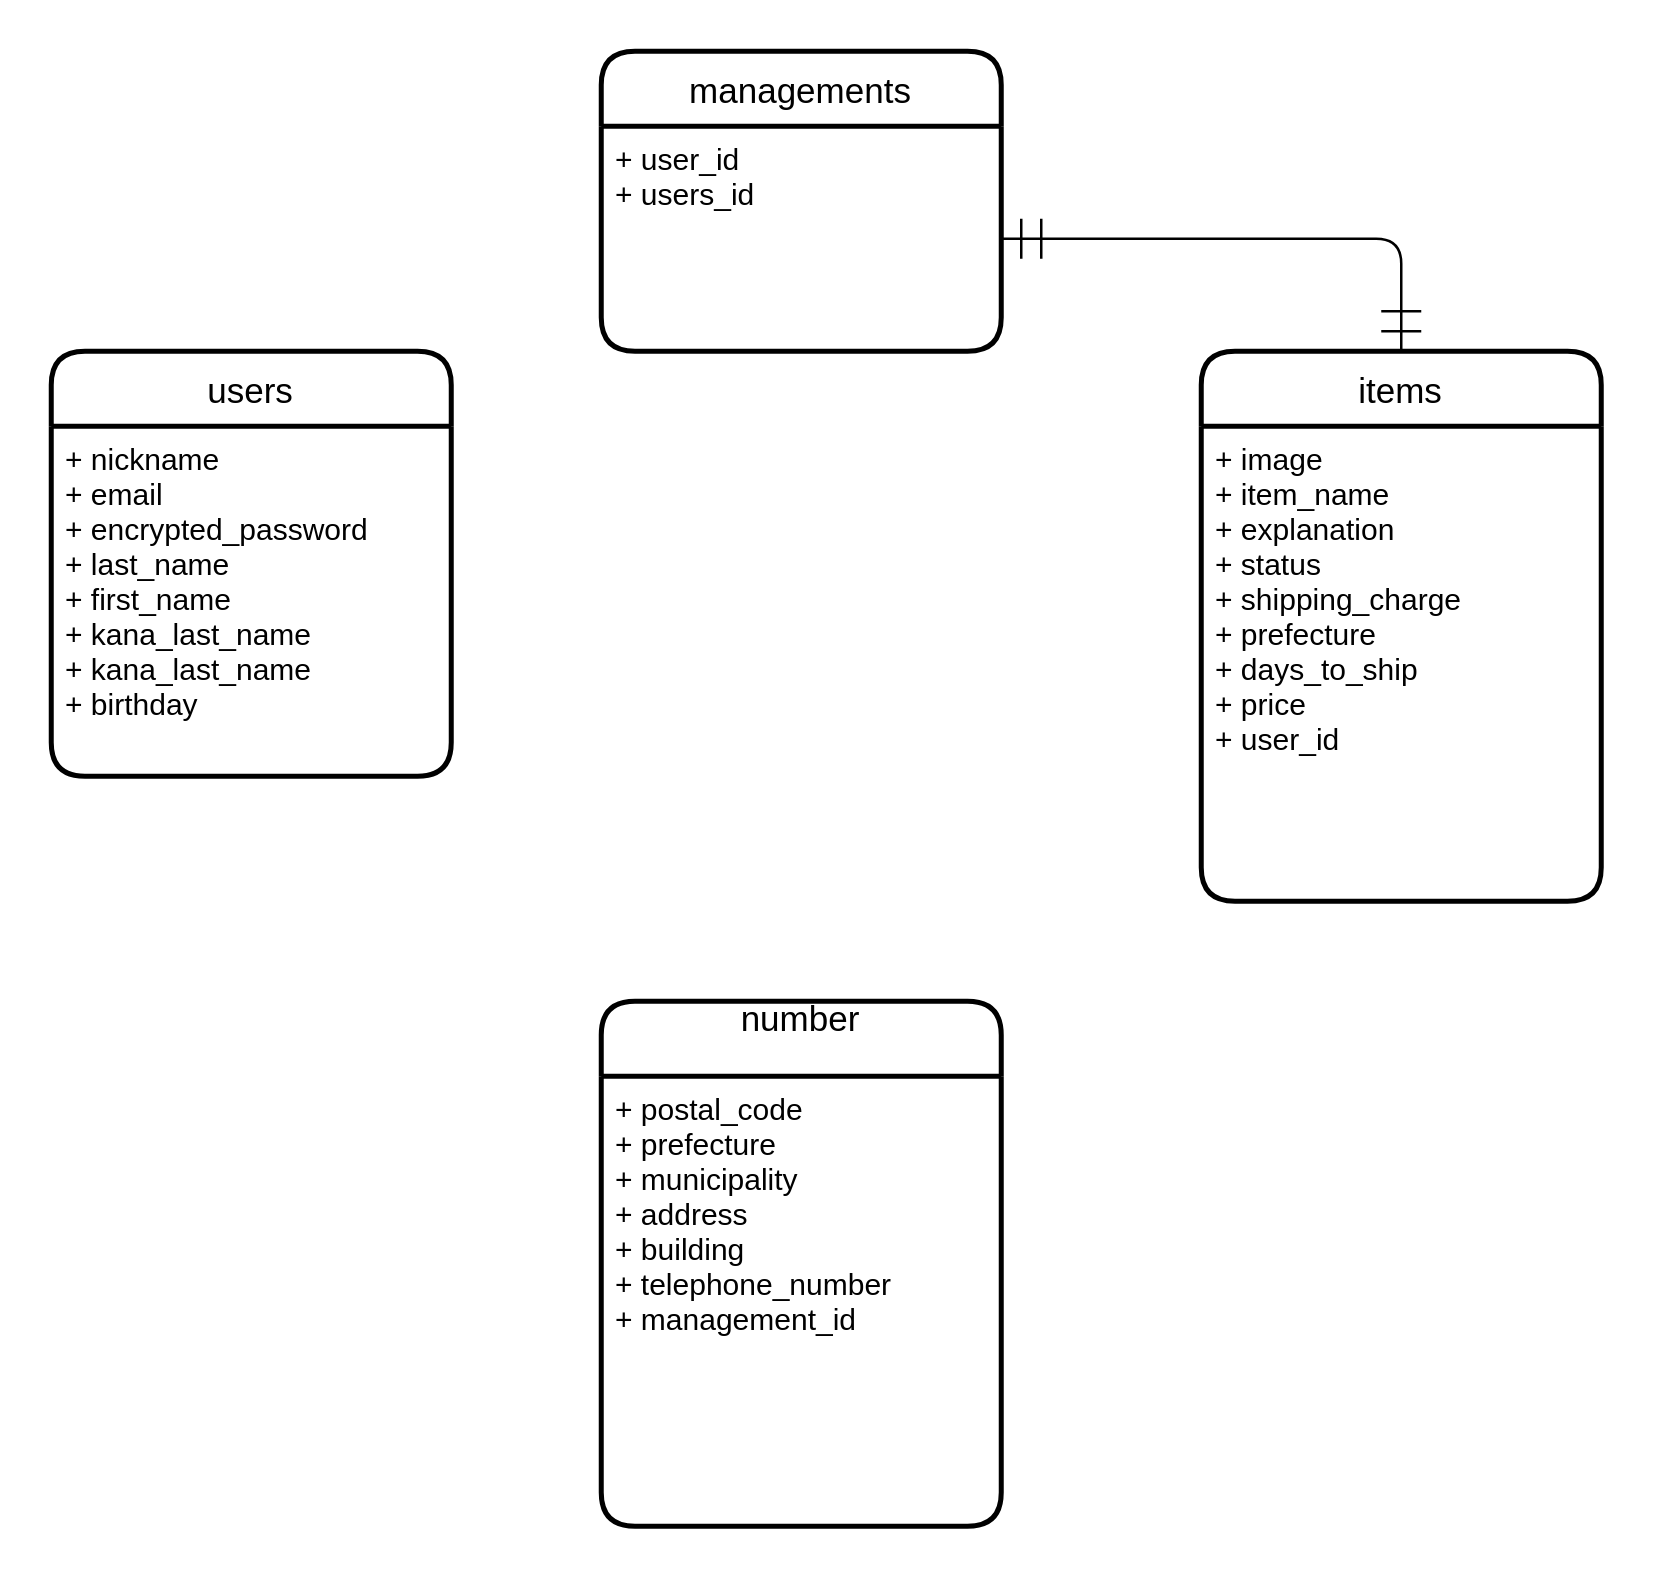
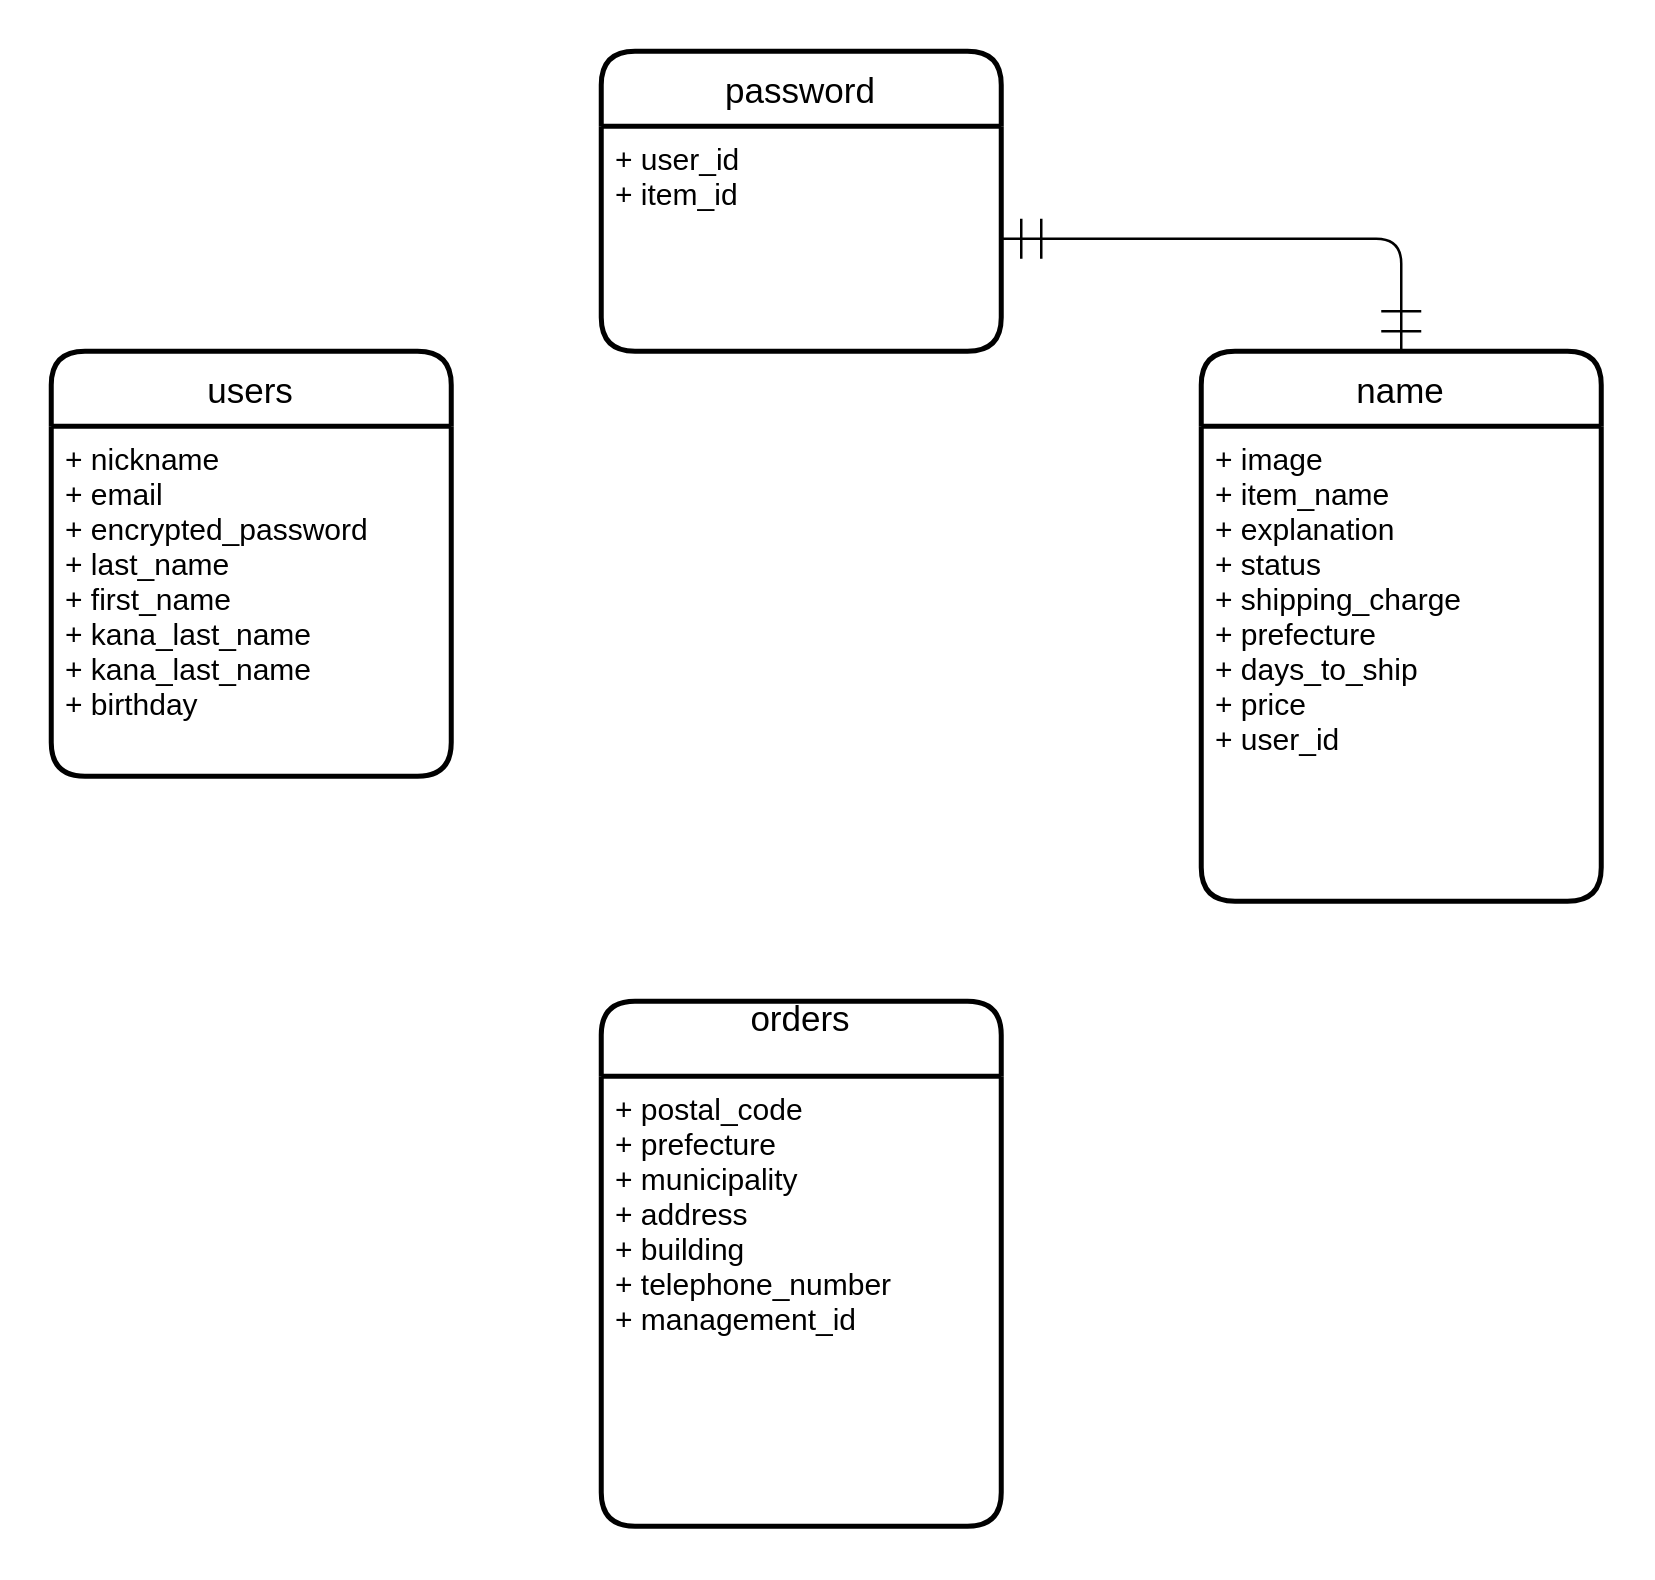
(800, 91) -> (800, 91)
(683, 160) -> (683, 160)
(1400, 391) -> (1400, 391)
(800, 1020) -> (800, 1020)
